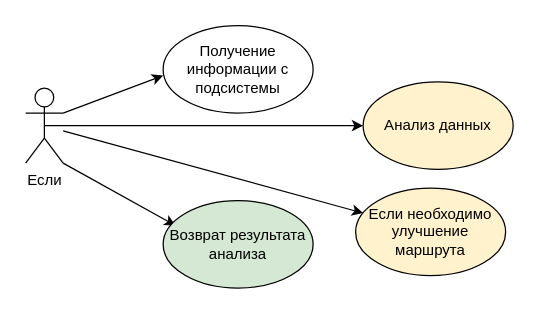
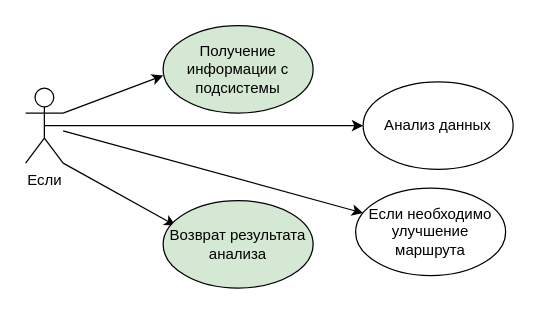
(238, 69) -> (238, 69)
(438, 126) -> (438, 126)
(431, 232) -> (431, 232)
